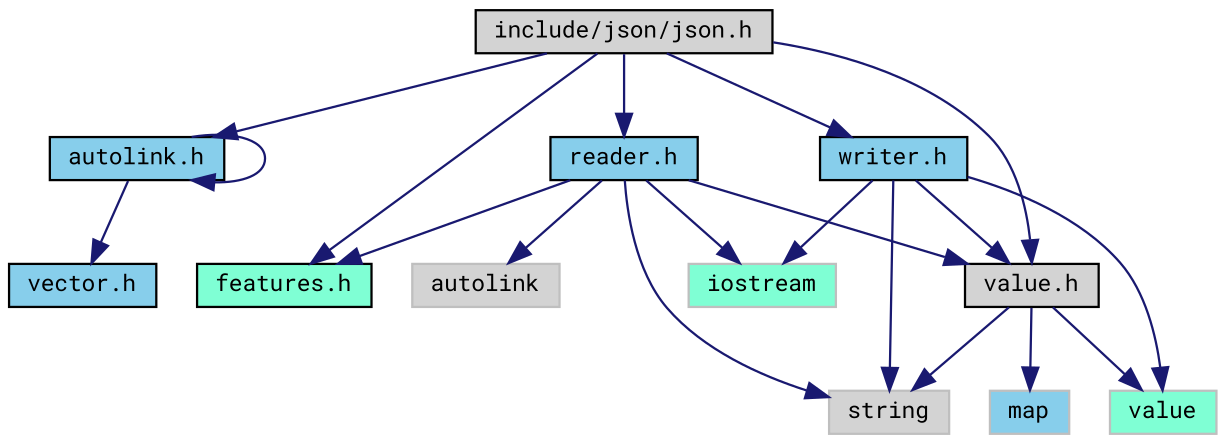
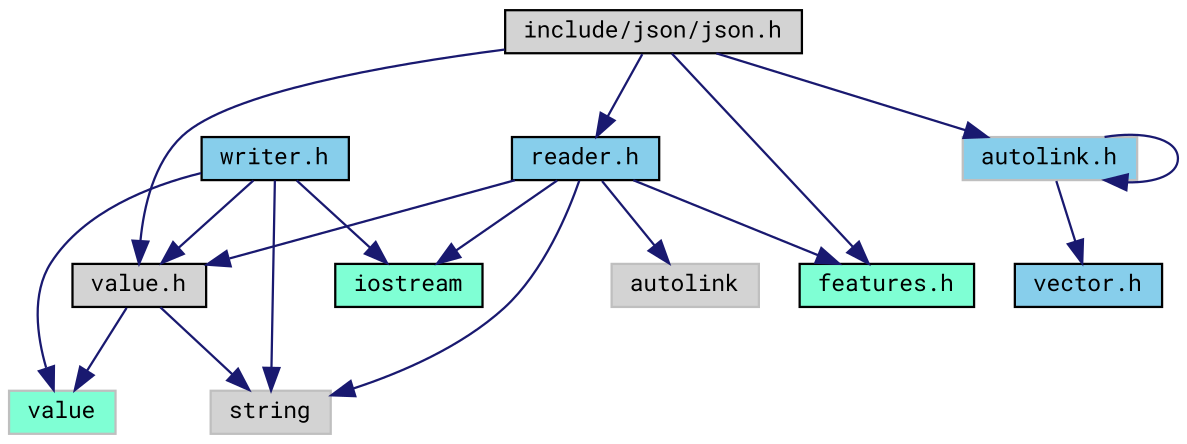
(748, 90) -> none
(137, 159) -> (1050, 159)
(762, 285) -> (409, 285)
(1030, 412) -> none
